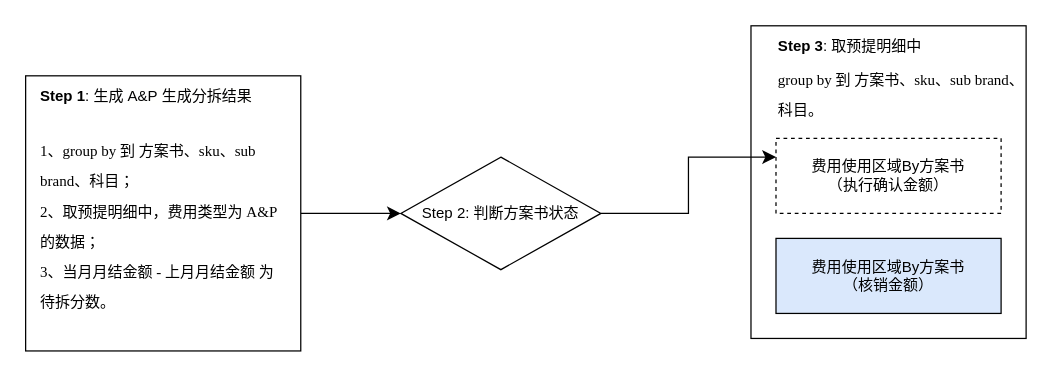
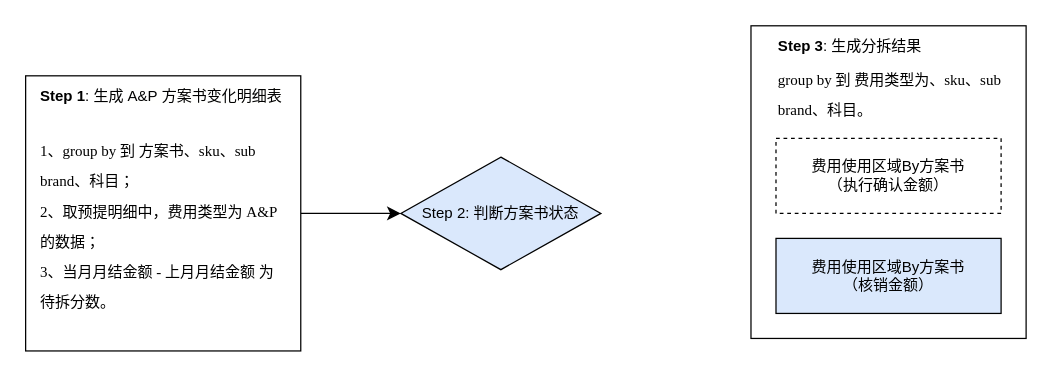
(858, 44) -> (858, 44)
(164, 94) -> (164, 94)
(902, 94) -> (902, 94)
(688, 190) -> none
(501, 213) -> (501, 213)
